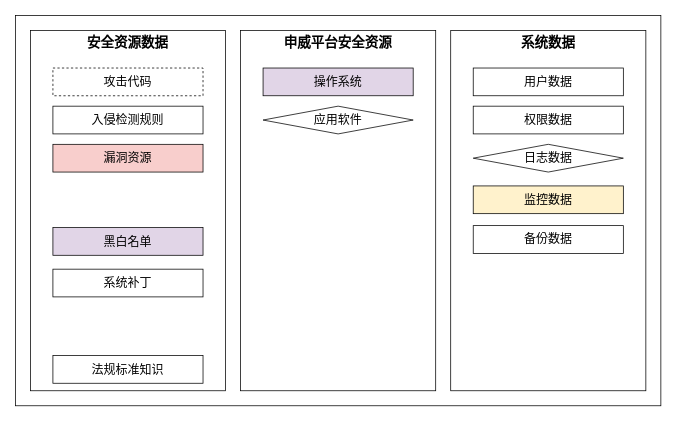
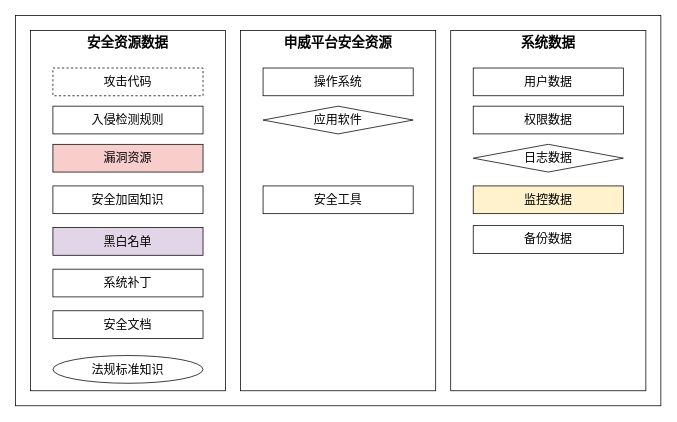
(338, 82) -> (338, 82)
none -> (128, 200)
none -> (338, 200)
none -> (128, 324)
(128, 369) -> (128, 369)
